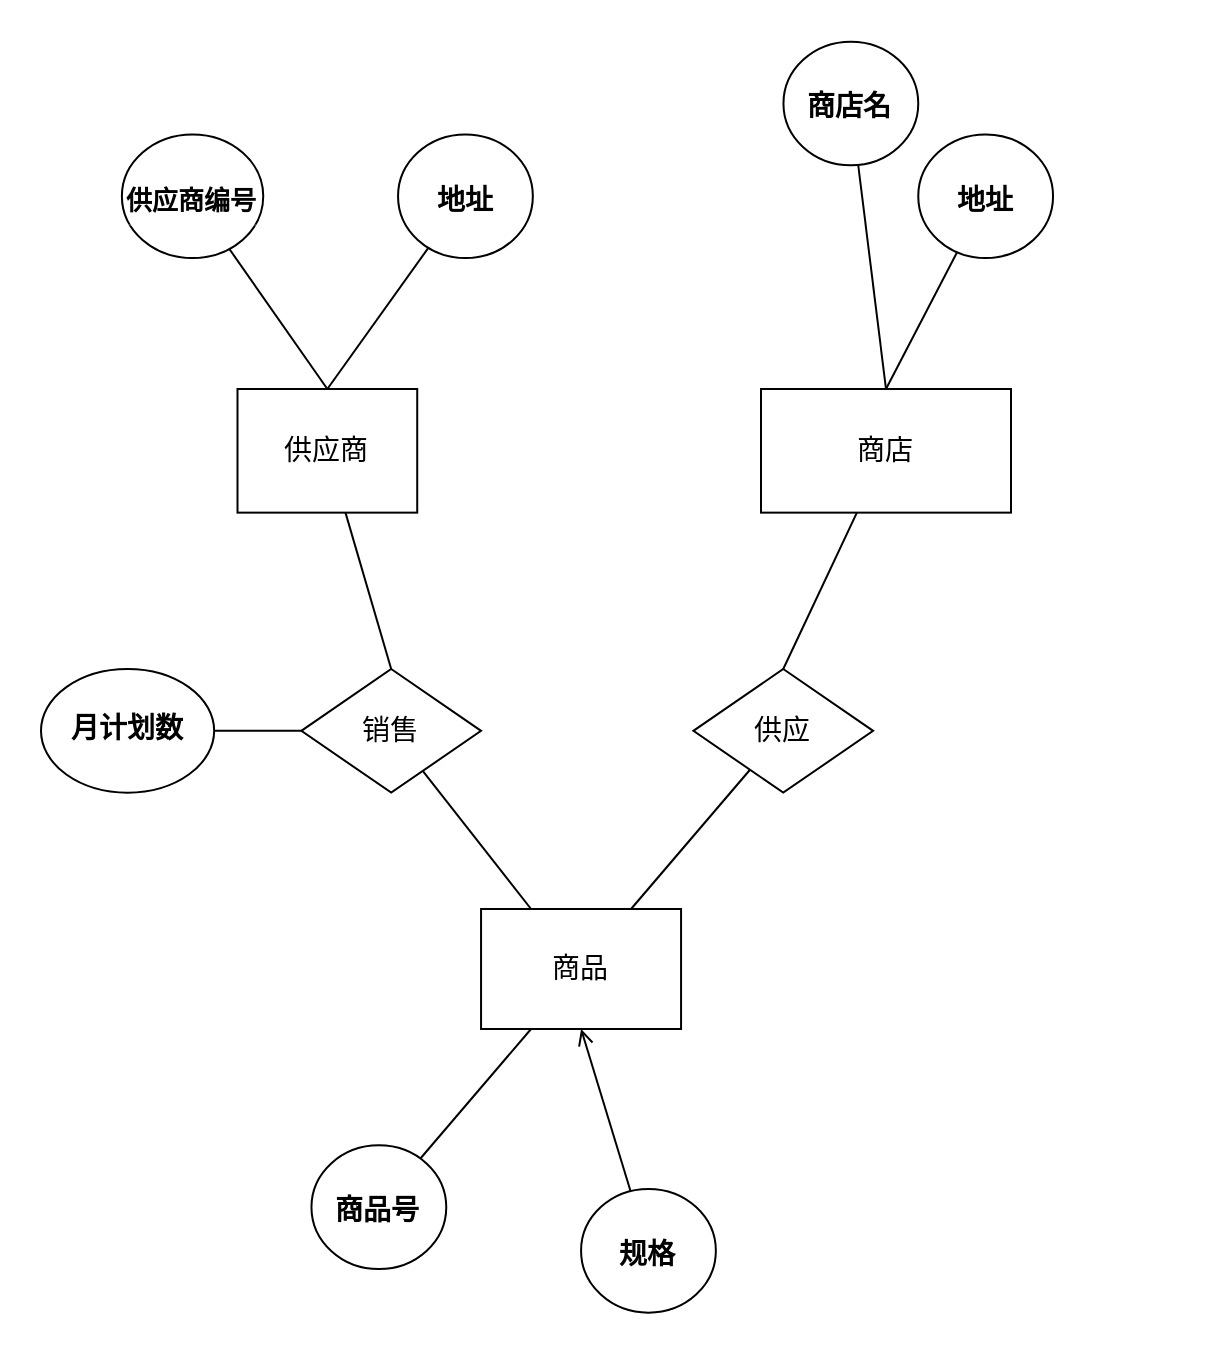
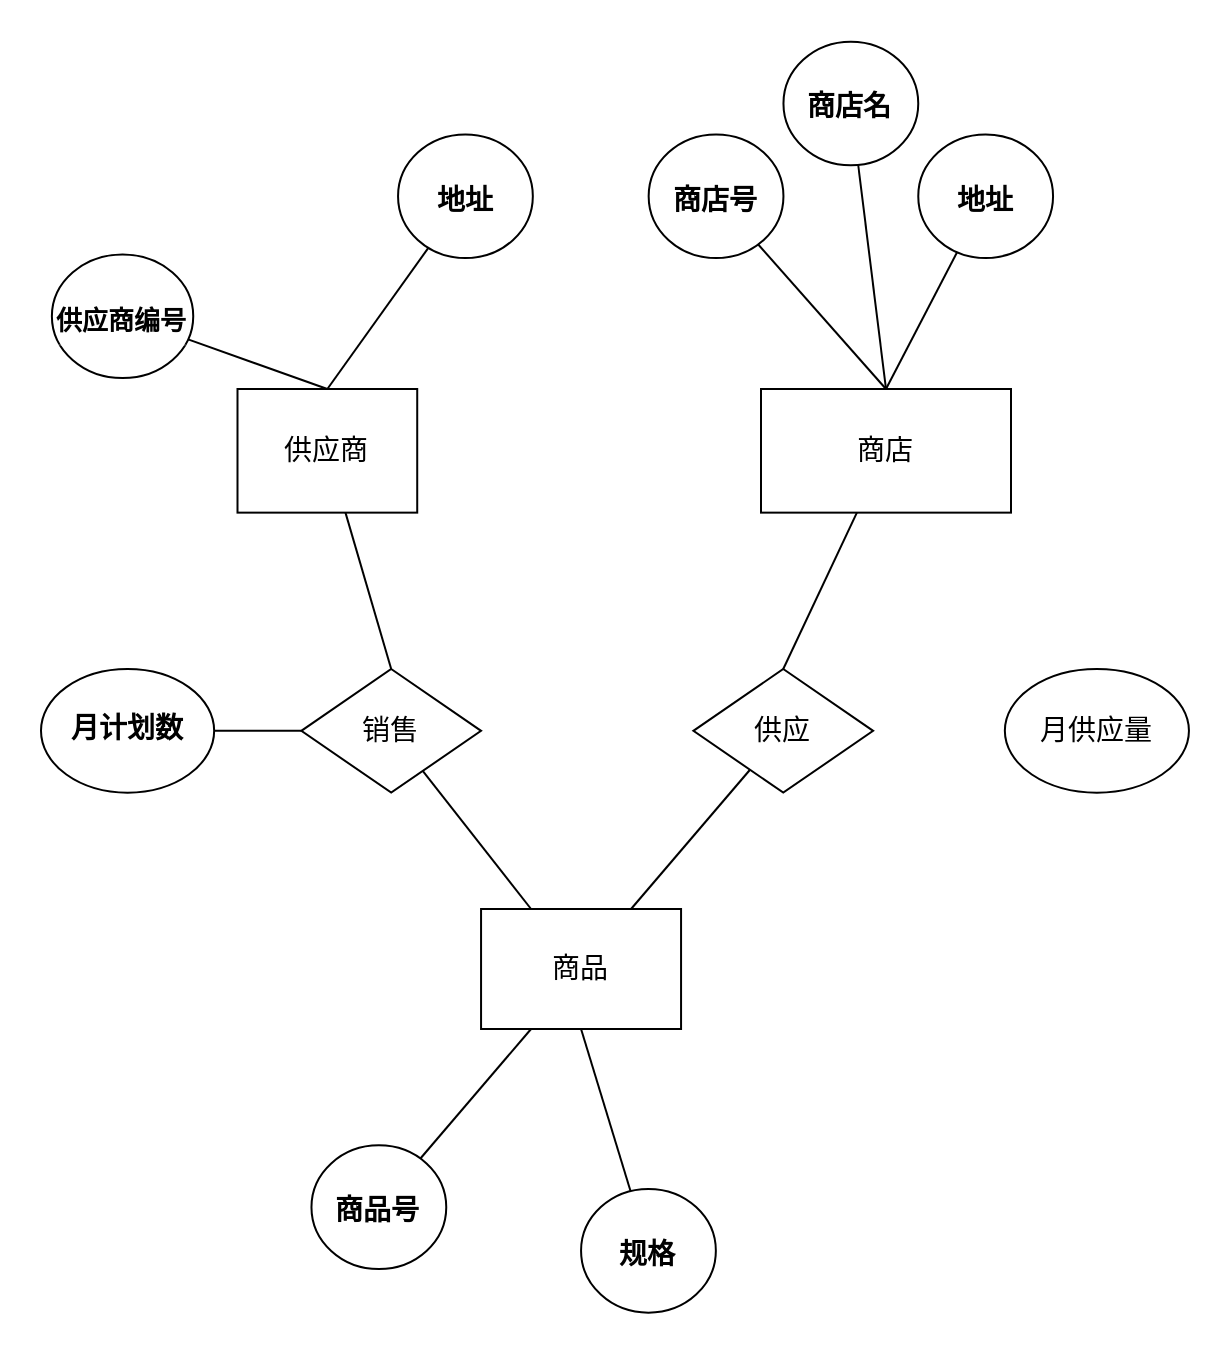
(193, 196) -> (123, 316)
none -> (716, 196)
none -> (821, 315)
none -> (1097, 731)
(583, 1036) -> (583, 1035)
